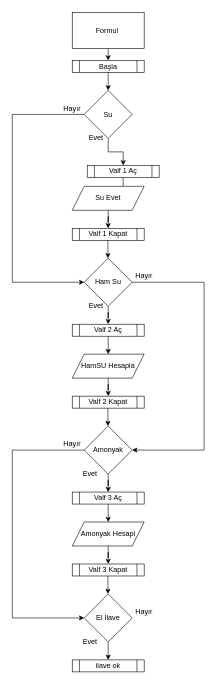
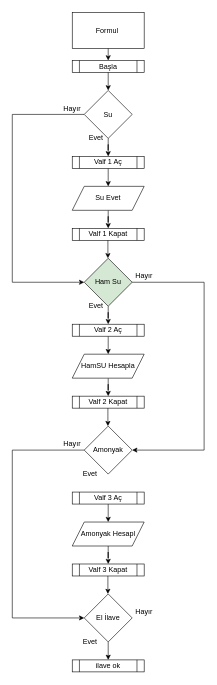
(123, 171) -> (108, 162)
(108, 282) -> (108, 282)
(108, 483) -> none
